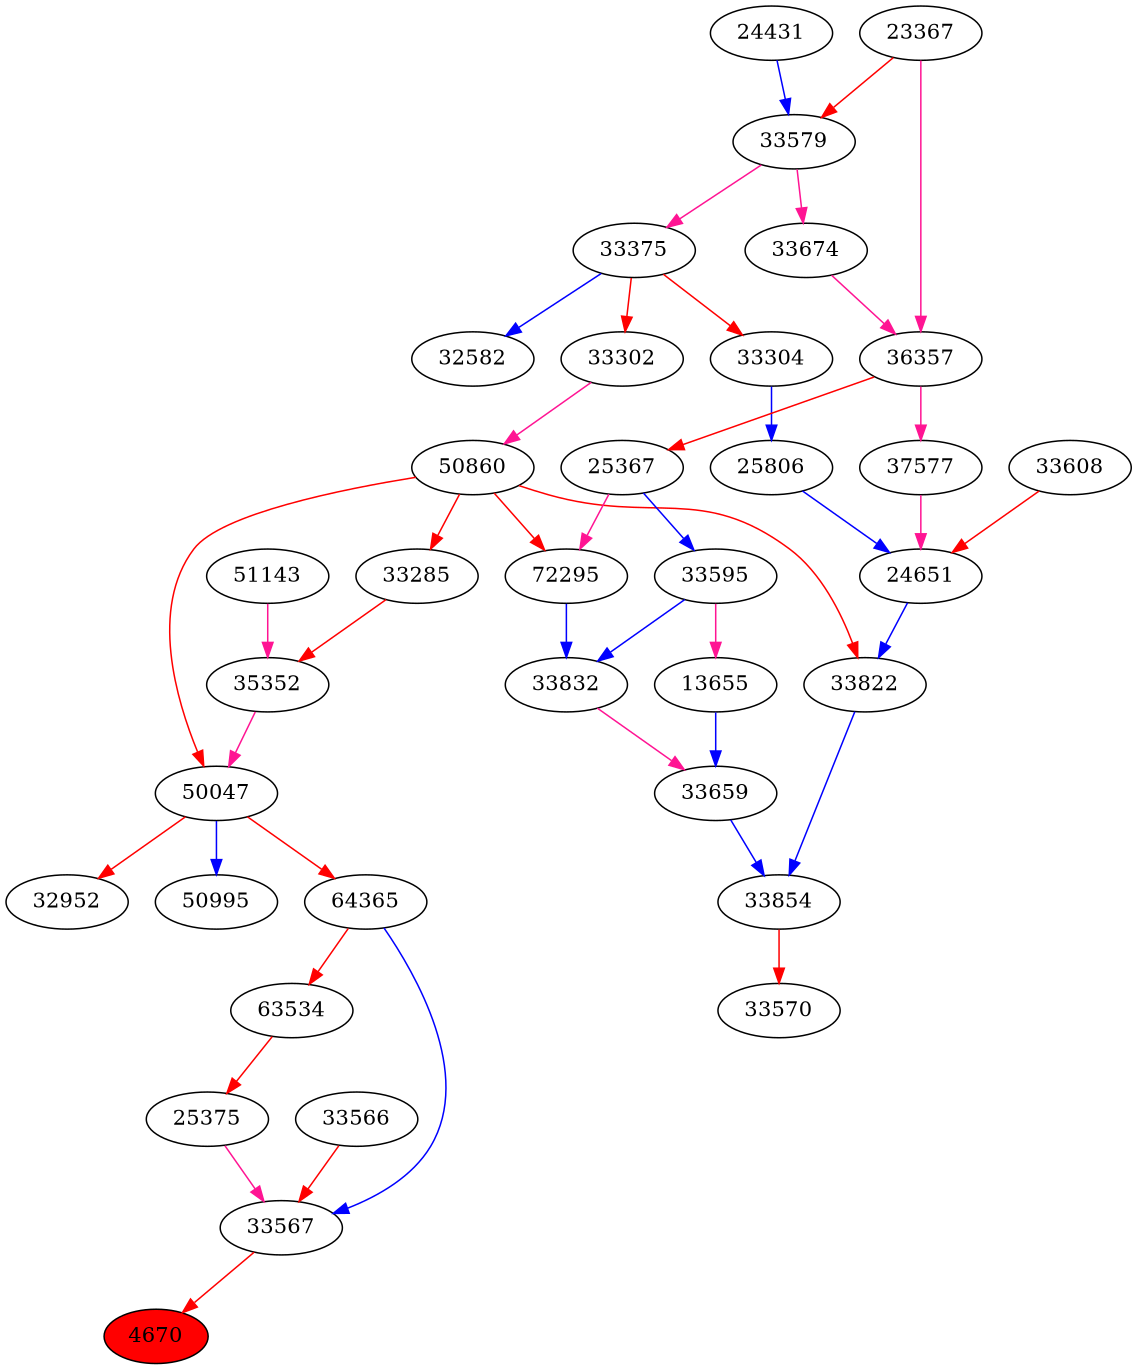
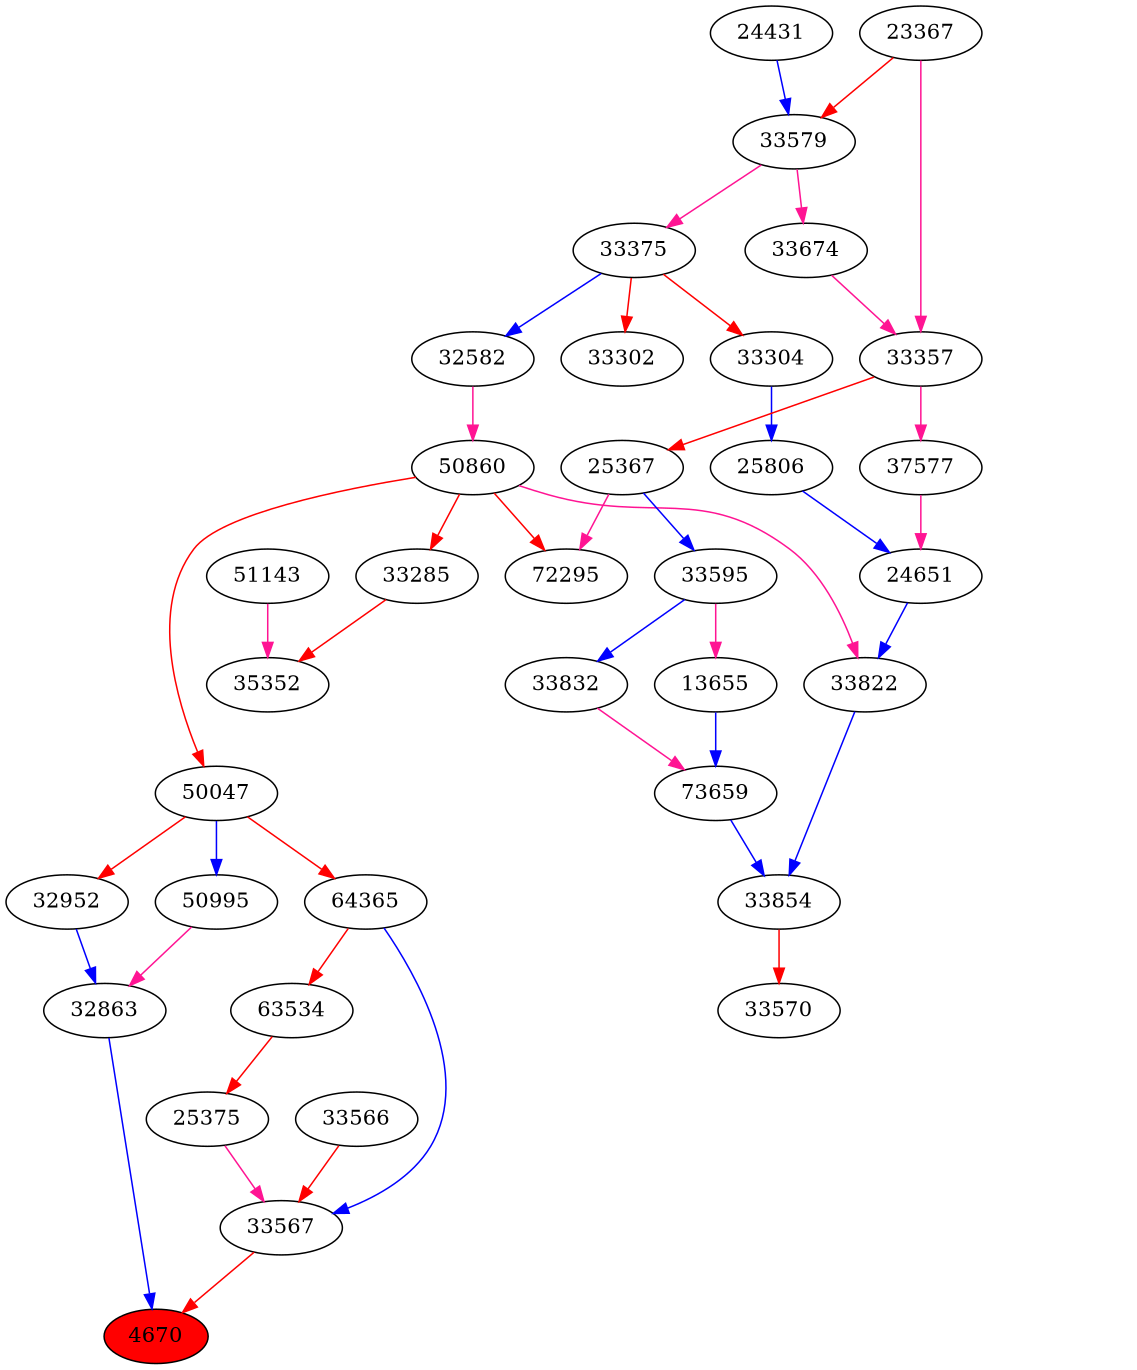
(921, 359) -> (921, 359)
(554, 409) -> (473, 406)
(1070, 468) -> none
(715, 514) -> (715, 514)
(566, 623) -> none
(245, 732) -> none
(716, 793) -> (716, 793)
none -> (105, 1011)
